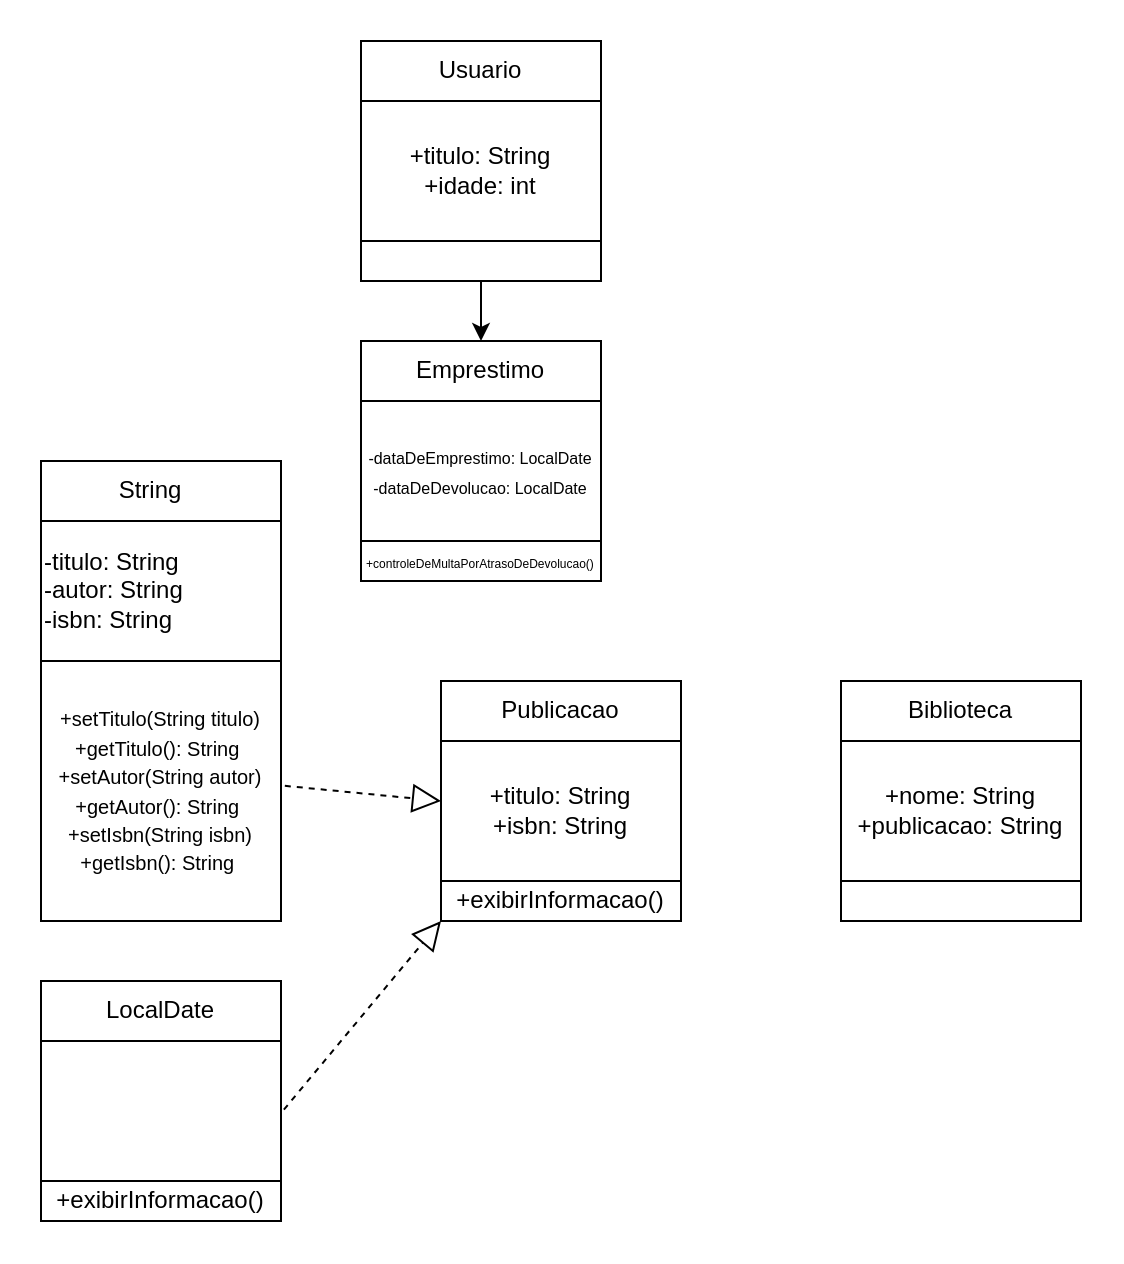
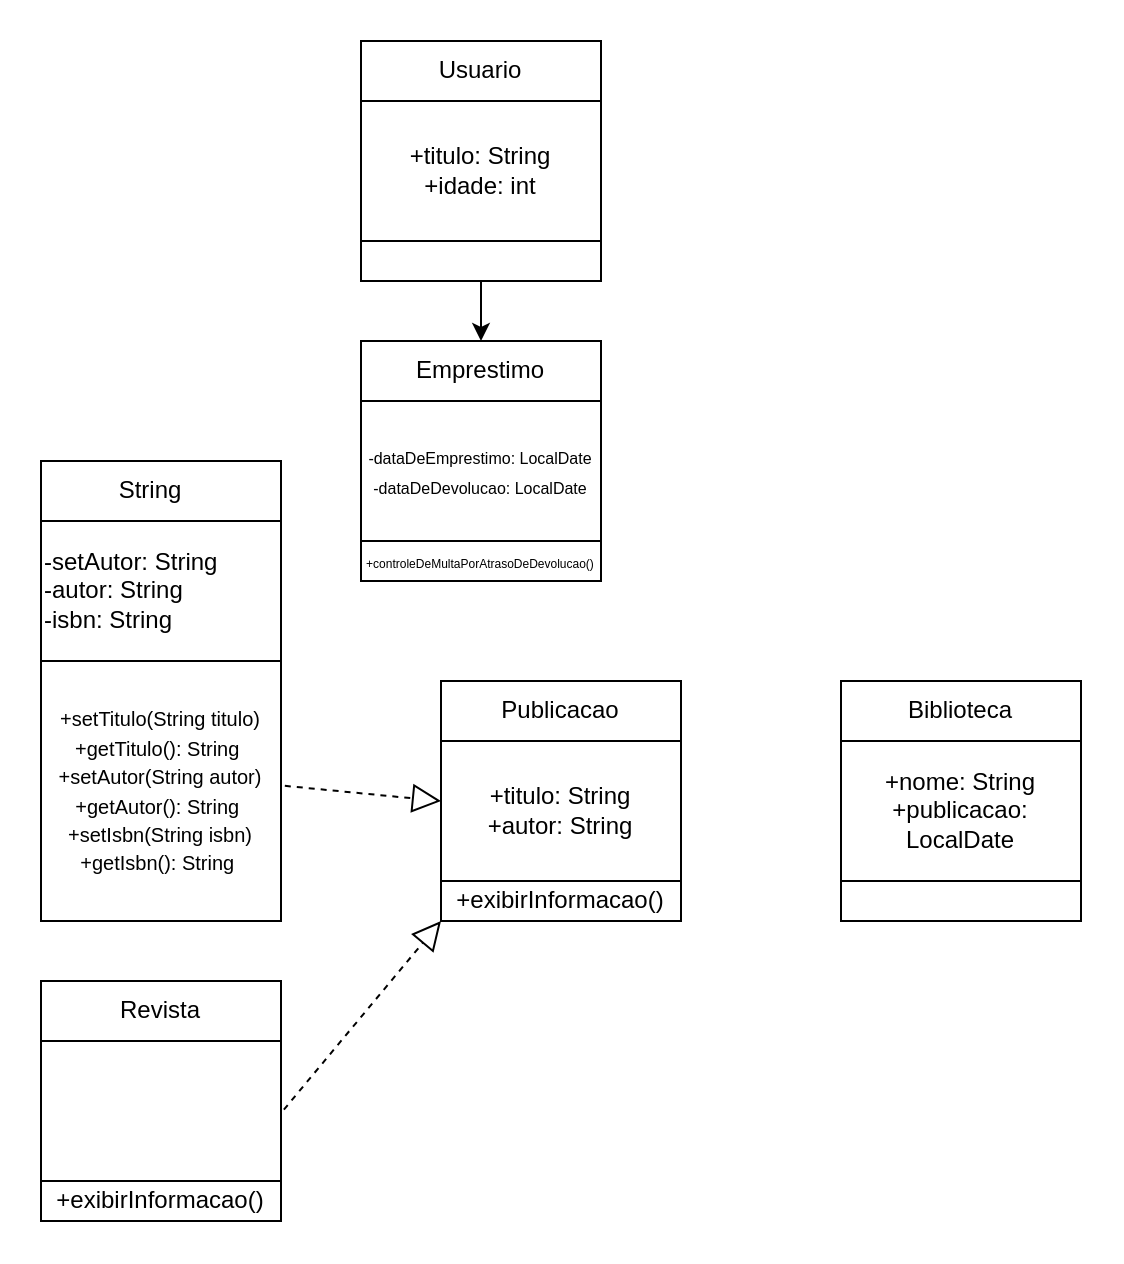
(130, 591) -> (150, 591)
(561, 811) -> (561, 811)
(961, 811) -> (961, 811)
(161, 1011) -> (161, 1011)
